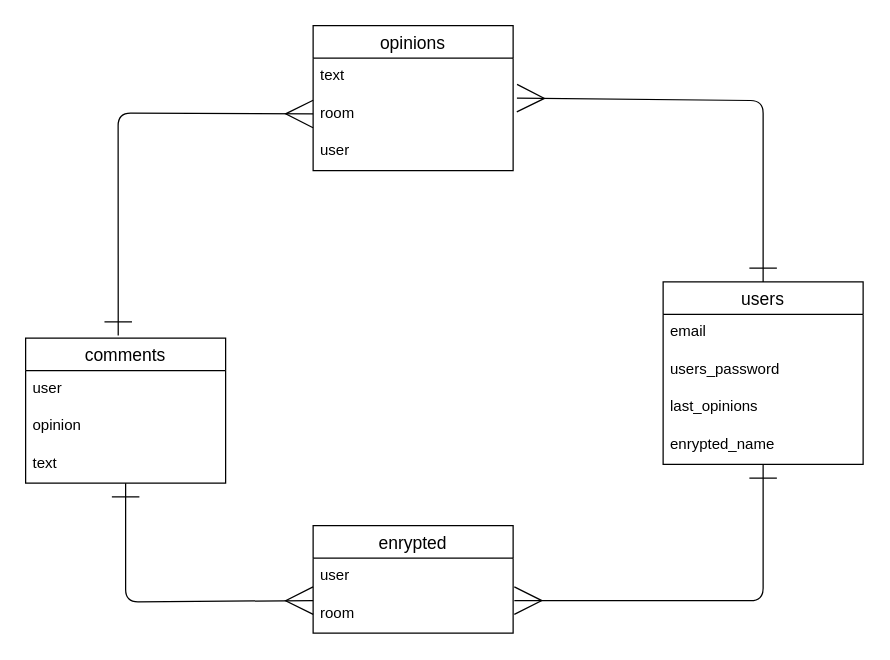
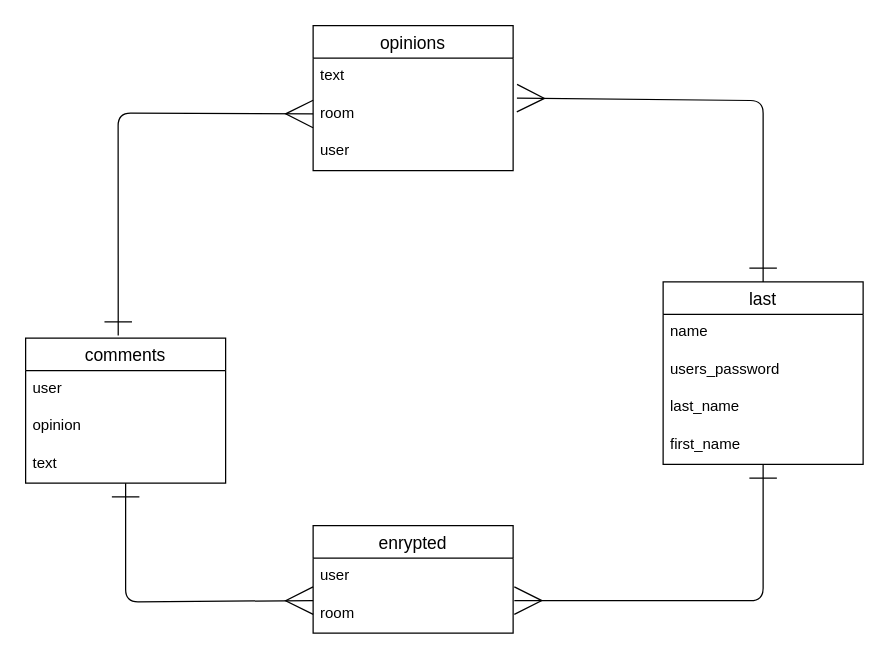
(763, 299) -> (763, 299)
(687, 331) -> (687, 331)
(719, 406) -> (706, 406)
(725, 444) -> (710, 444)
